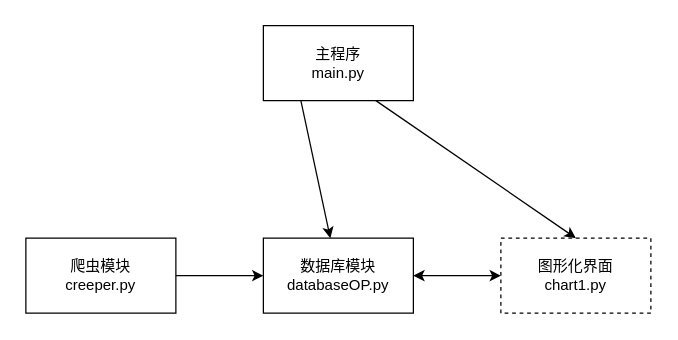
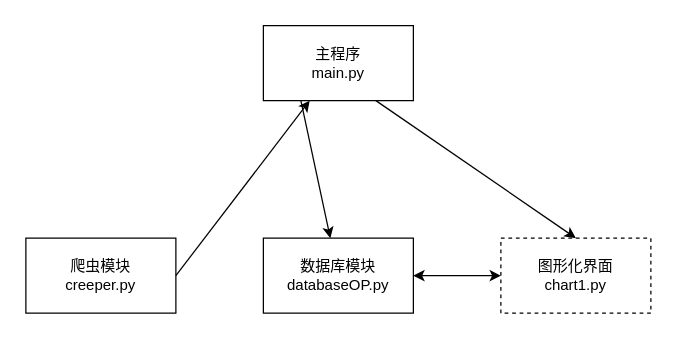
(215, 276) -> (240, 191)
